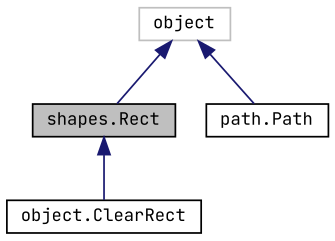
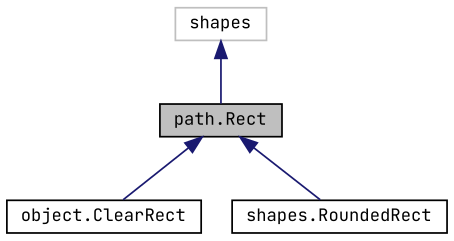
(185, 24) -> (221, 24)
(104, 120) -> (221, 120)
(267, 120) -> none
none -> (340, 217)
